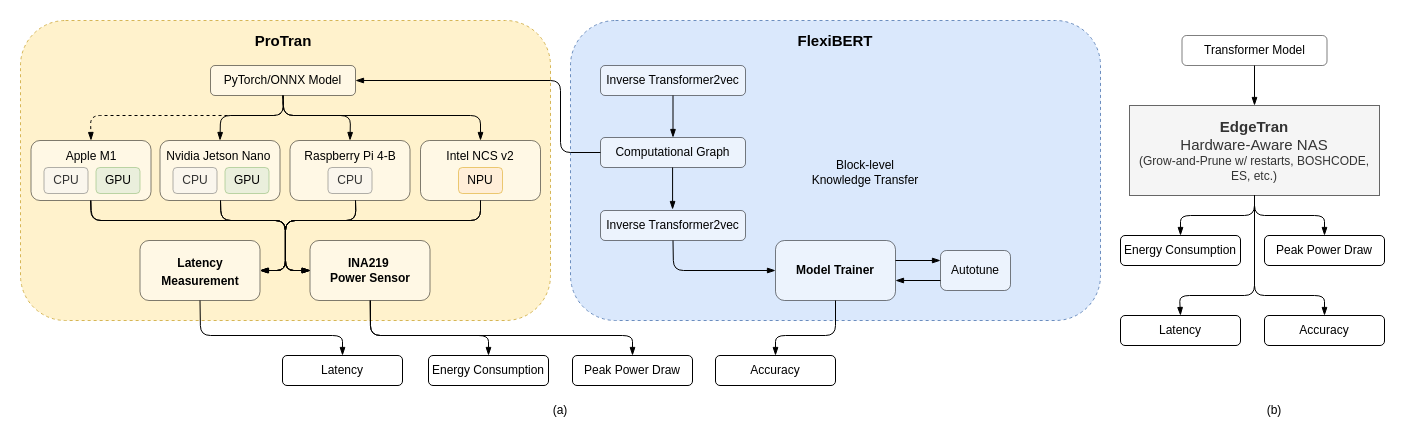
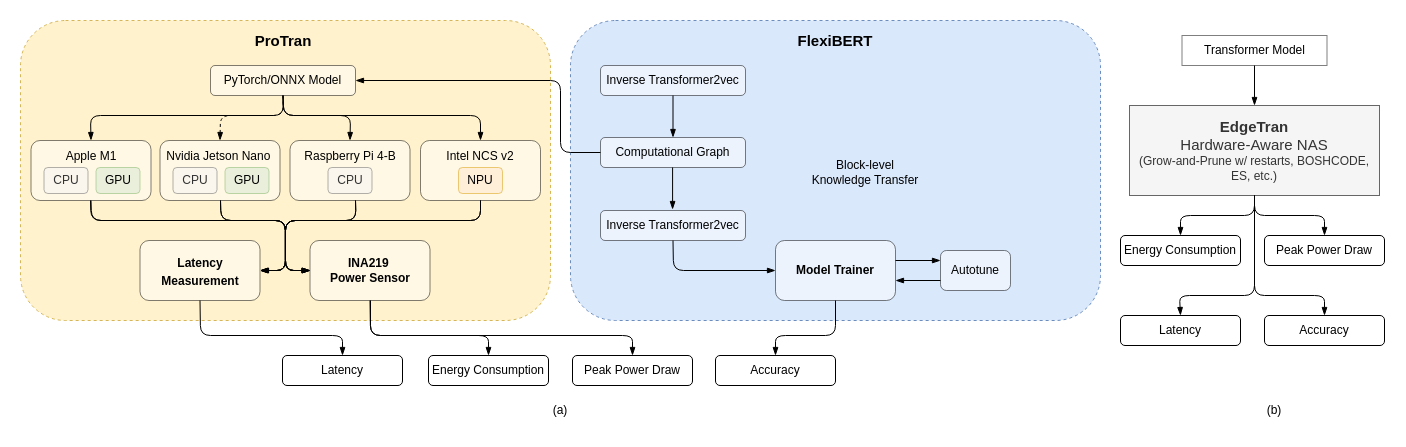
(1255, 51) -> (1255, 51)
(152, 116) -> (152, 116)
(220, 124) -> (220, 124)
